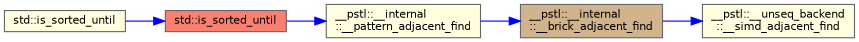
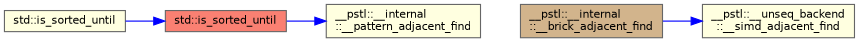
(495, 21) -> none
